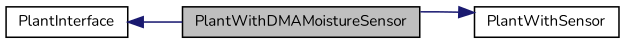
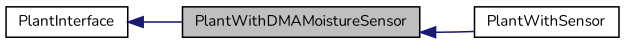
(440, 12) -> (455, 32)
